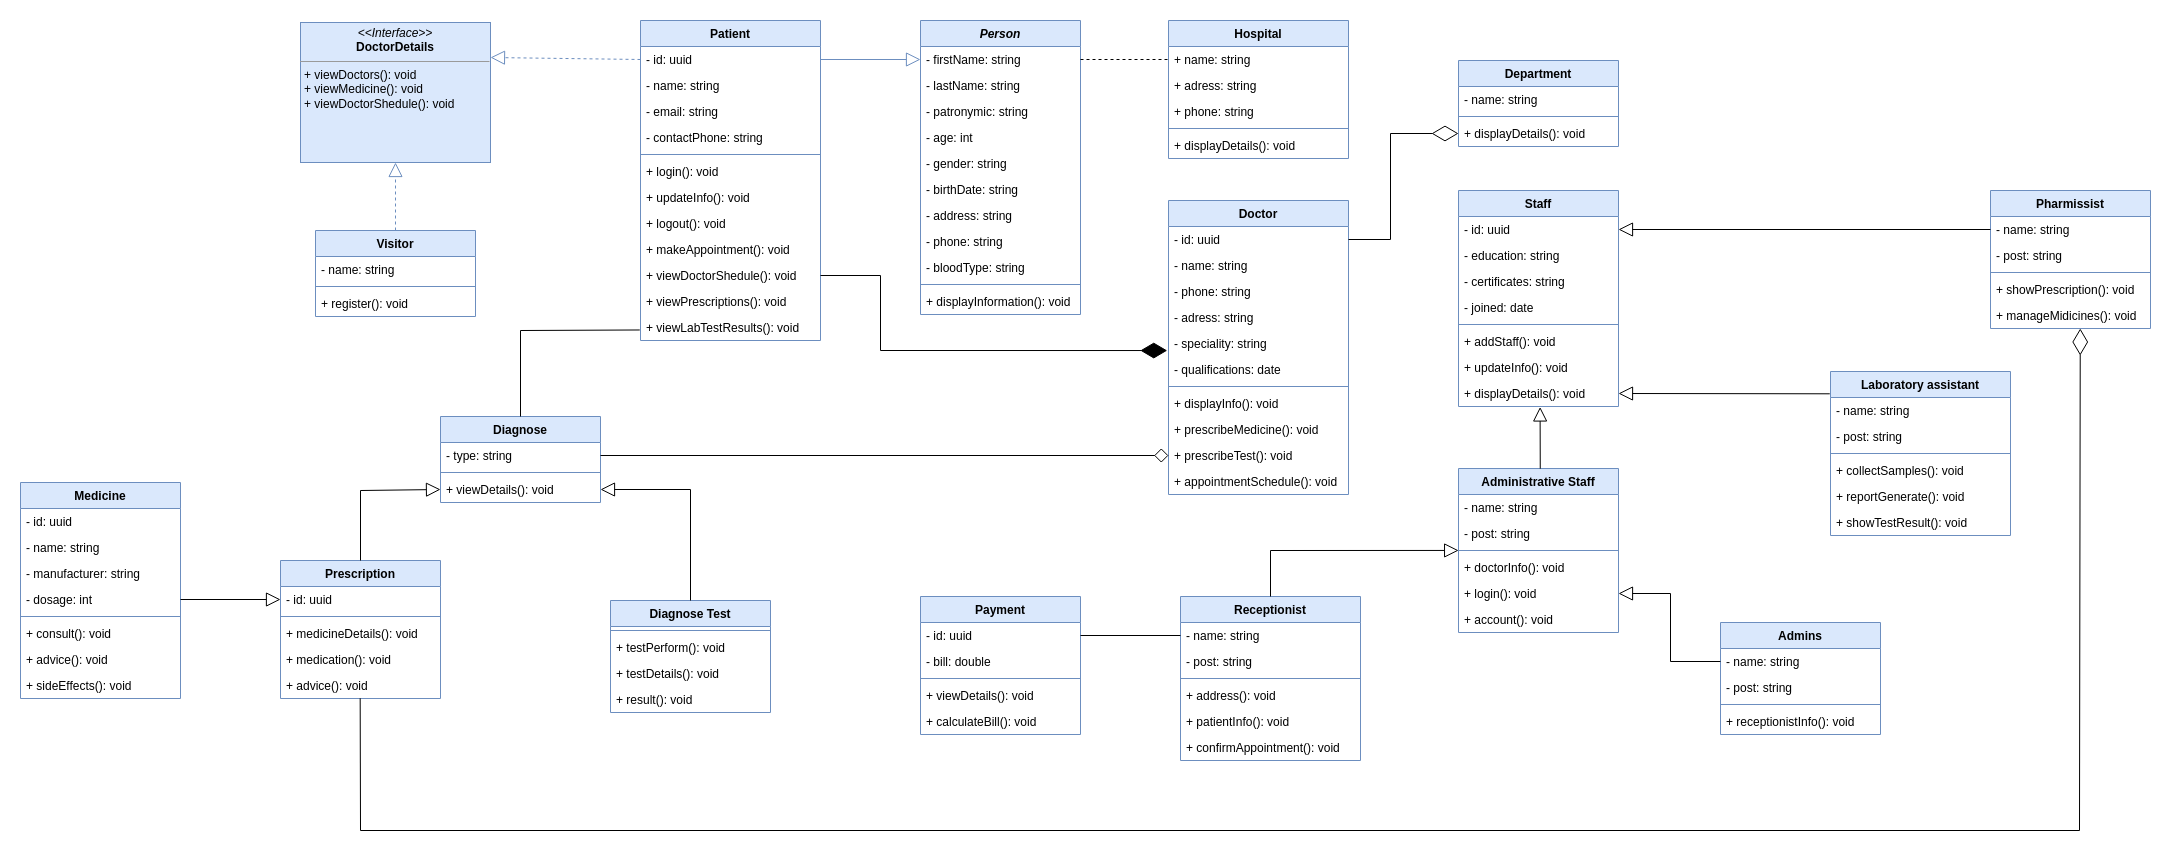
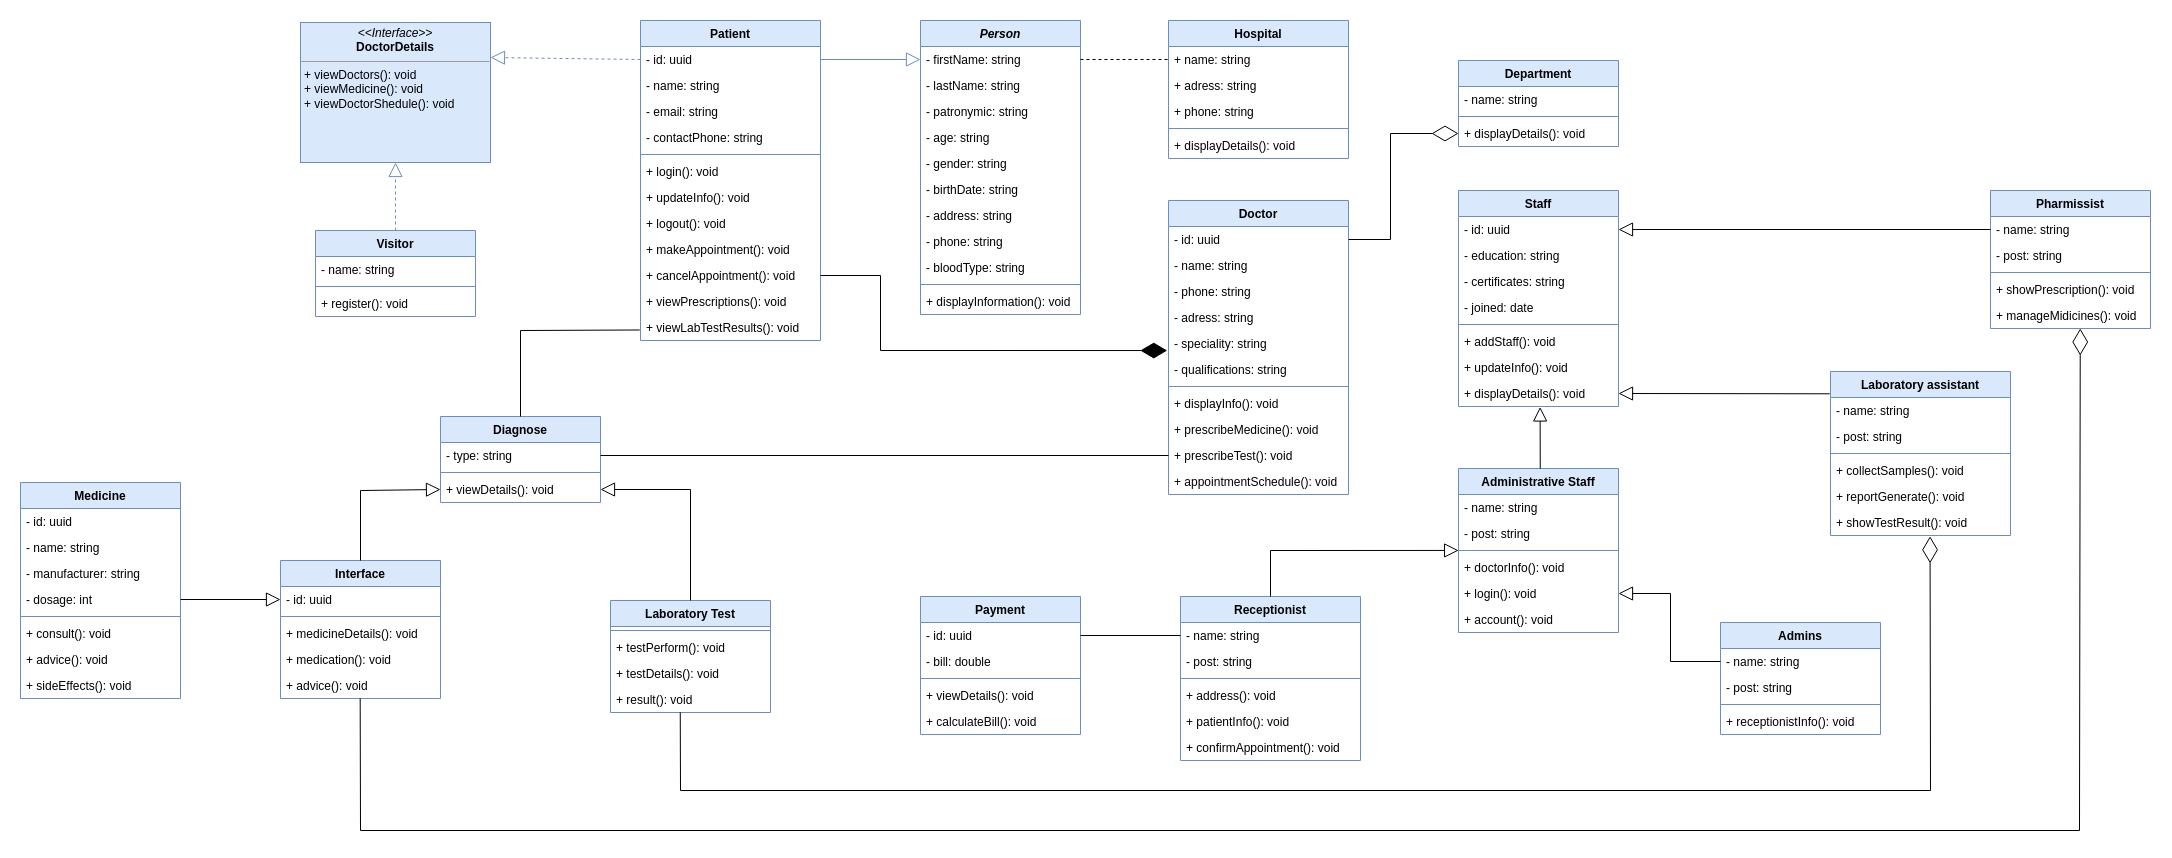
(953, 138) -> (963, 138)
(727, 276) -> (727, 276)
(1237, 370) -> (1242, 370)
(1154, 456) -> (1160, 456)
(360, 574) -> (360, 574)
(690, 614) -> (690, 614)
none -> (1382, 791)
